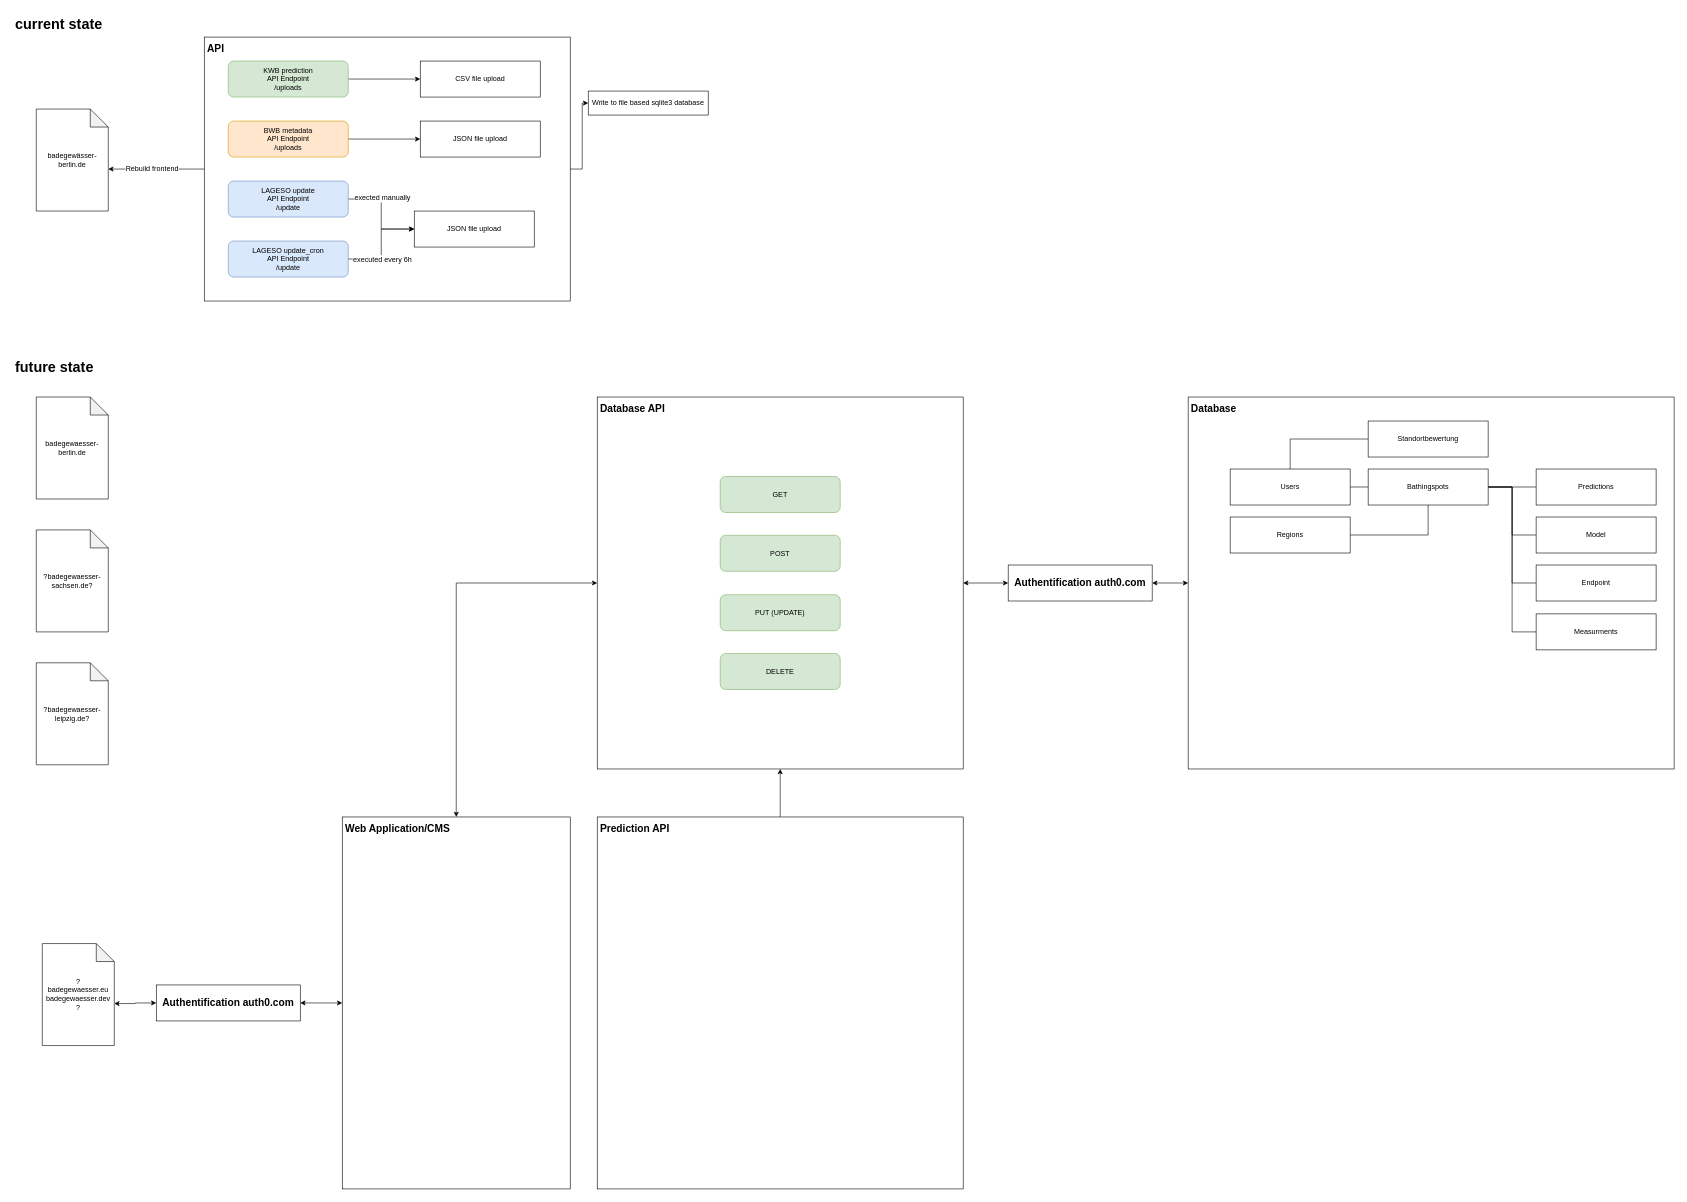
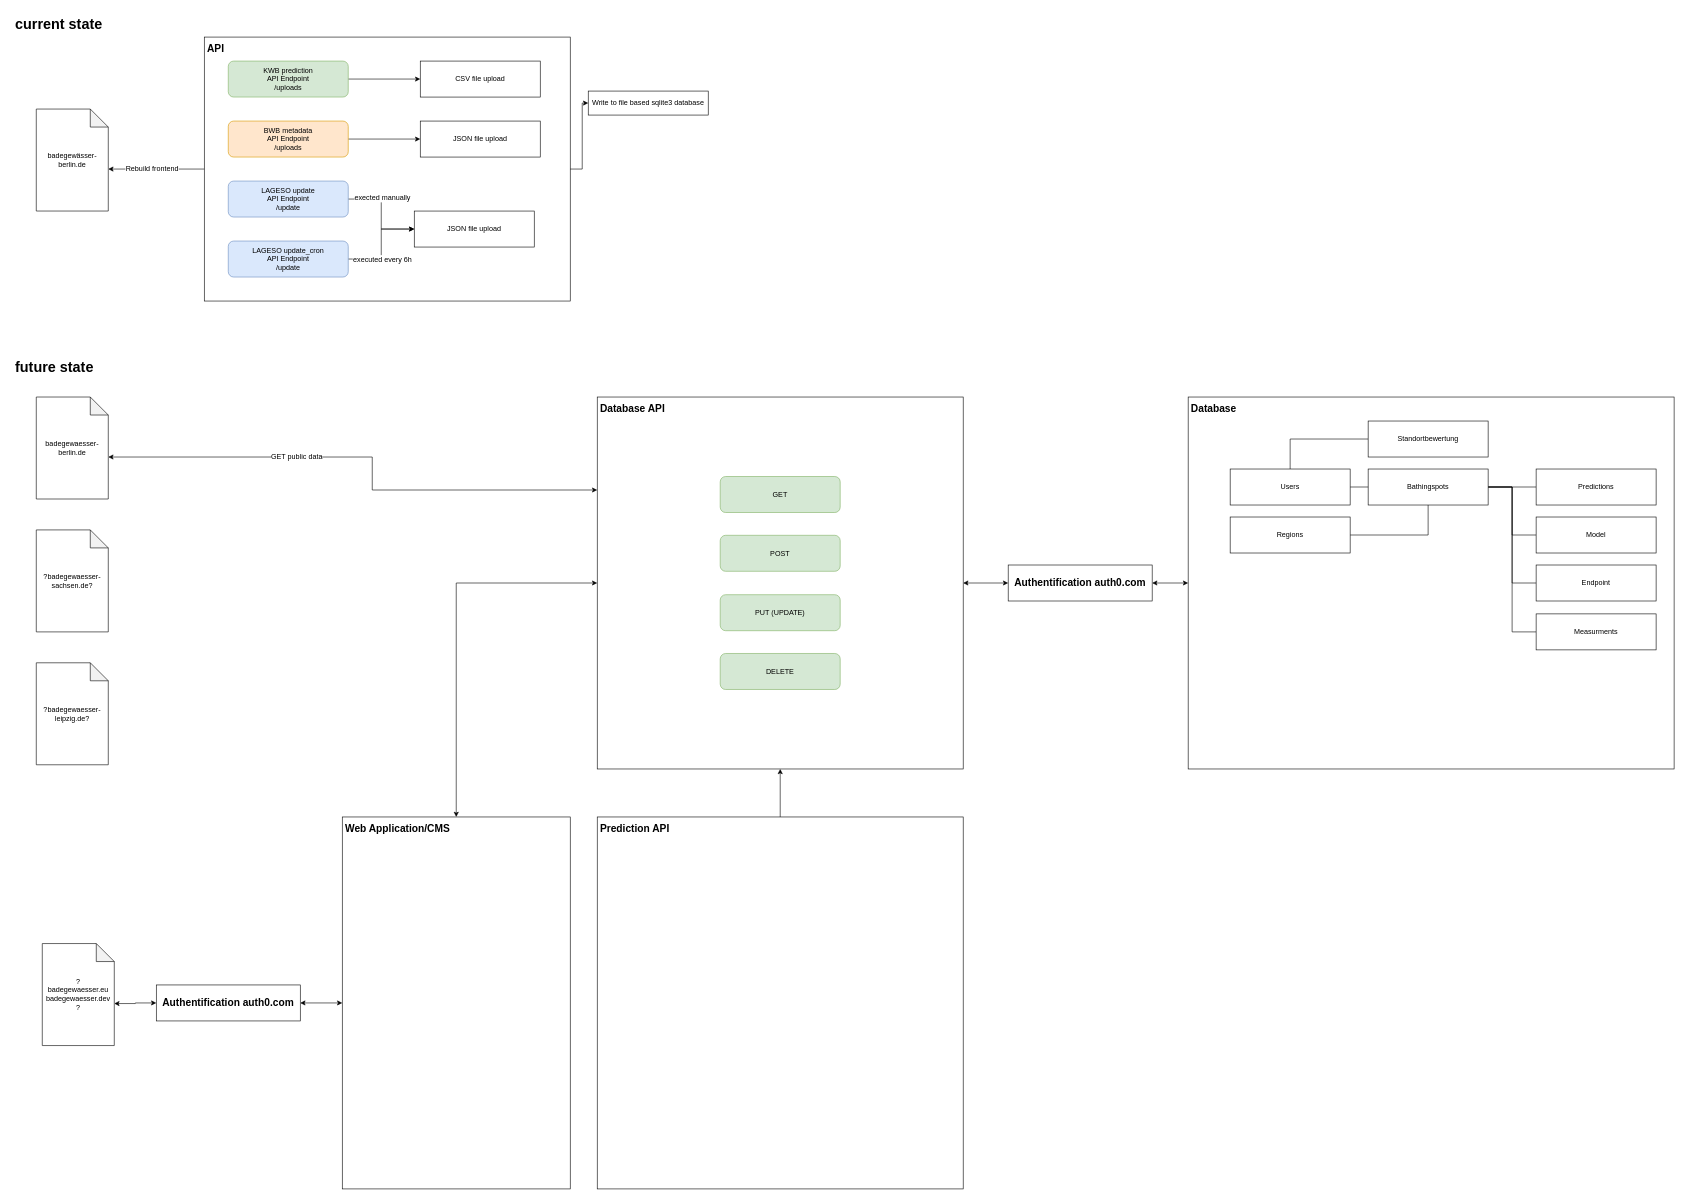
none -> (296, 457)
